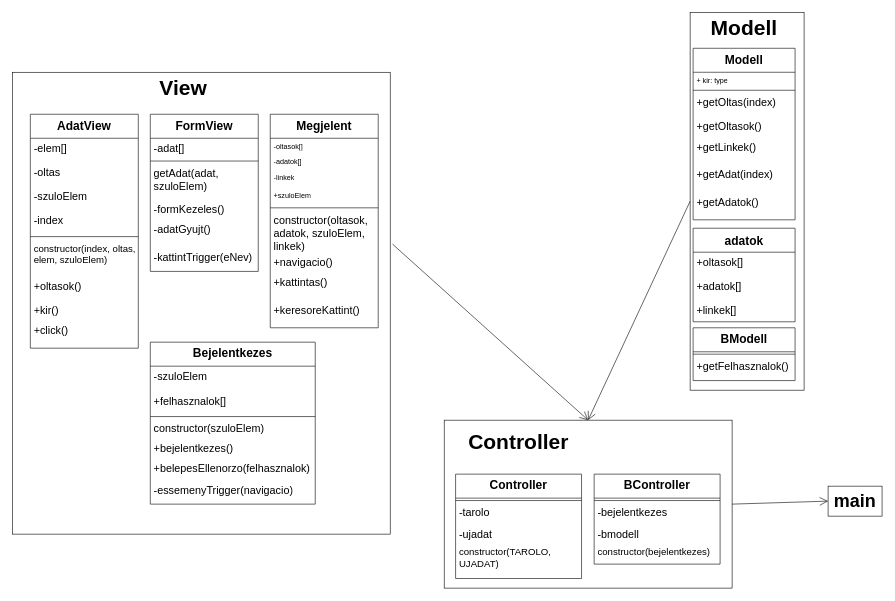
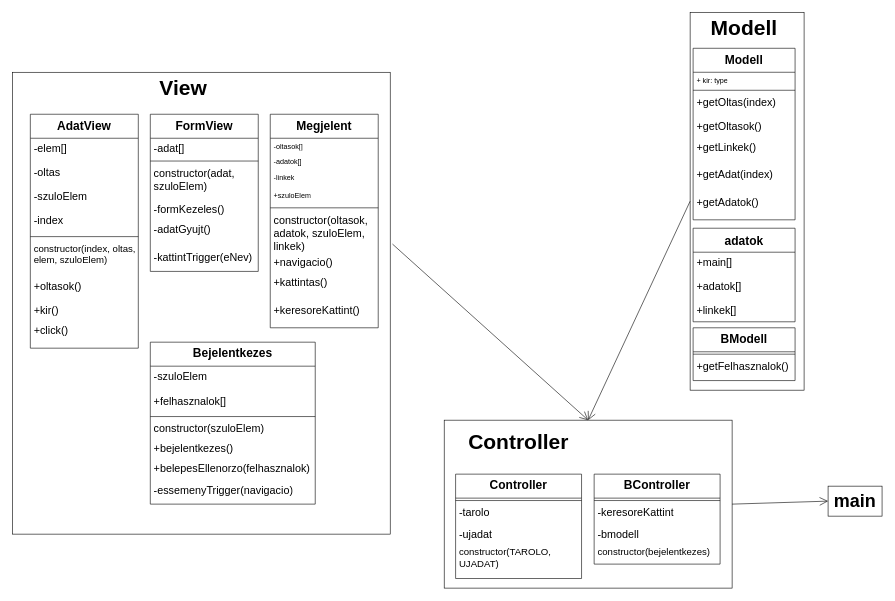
(205, 181) -> (205, 181)
(726, 263) -> (717, 263)
(639, 514) -> (645, 514)
